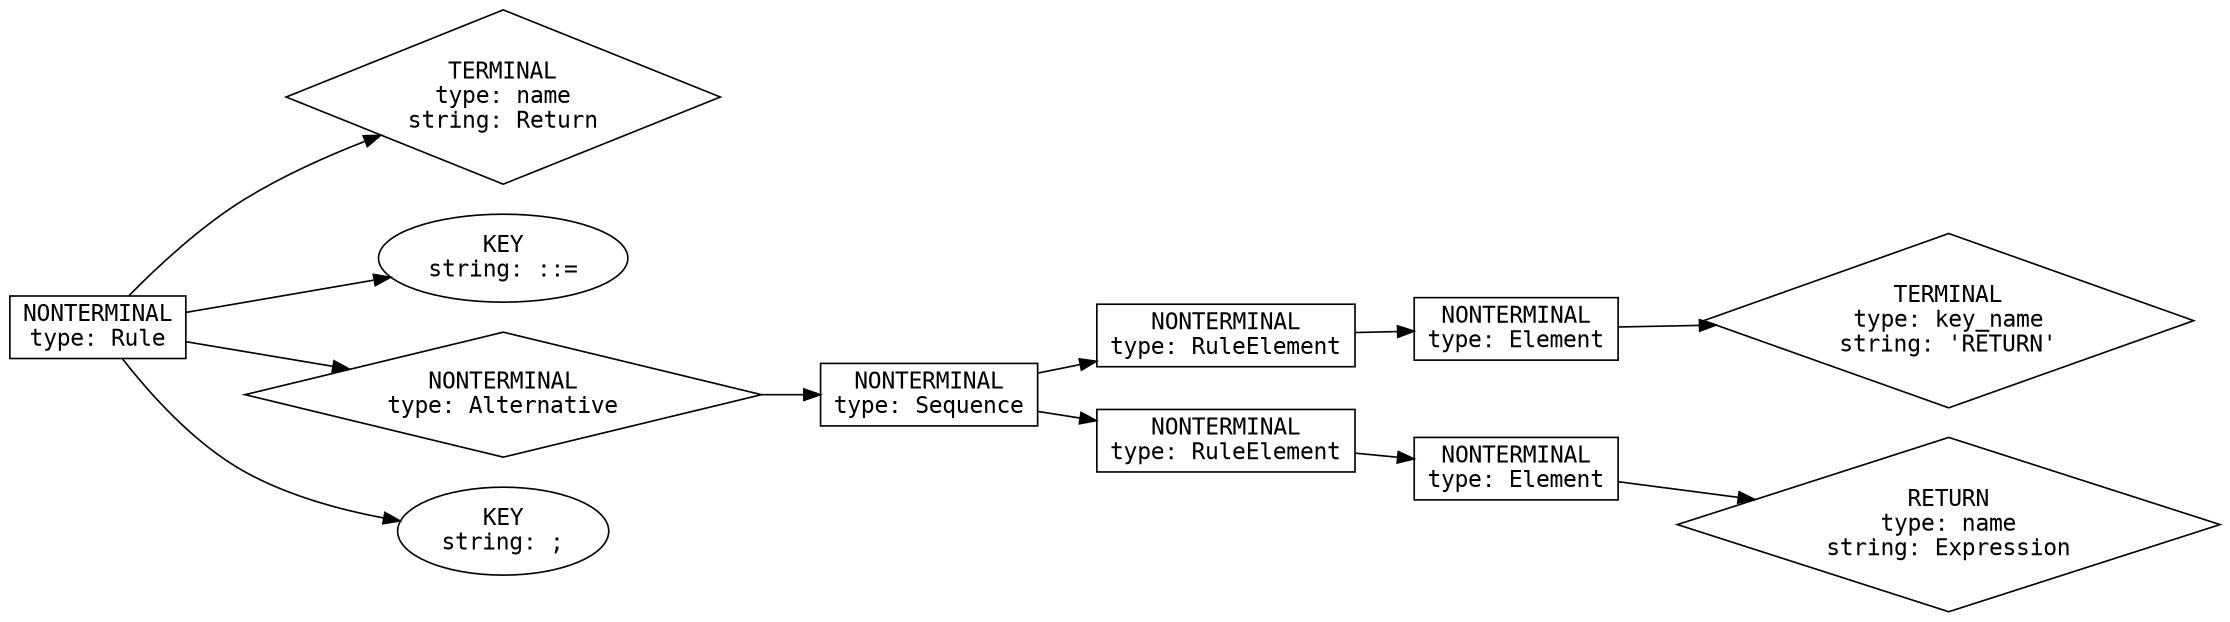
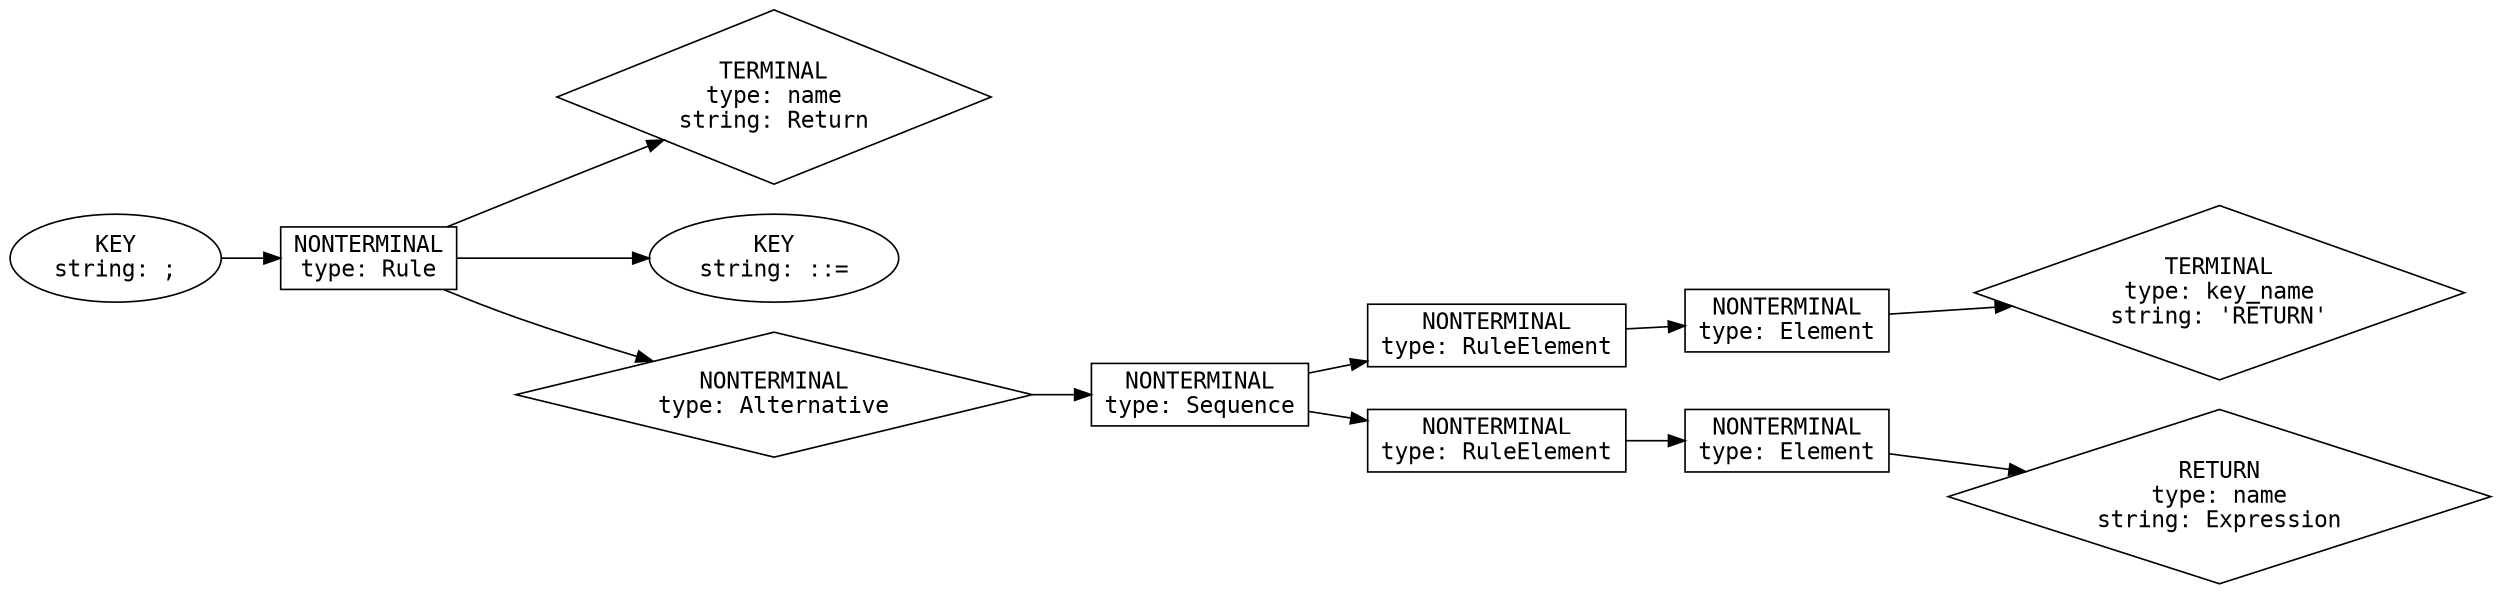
(236, 466) -> (243, 258)
